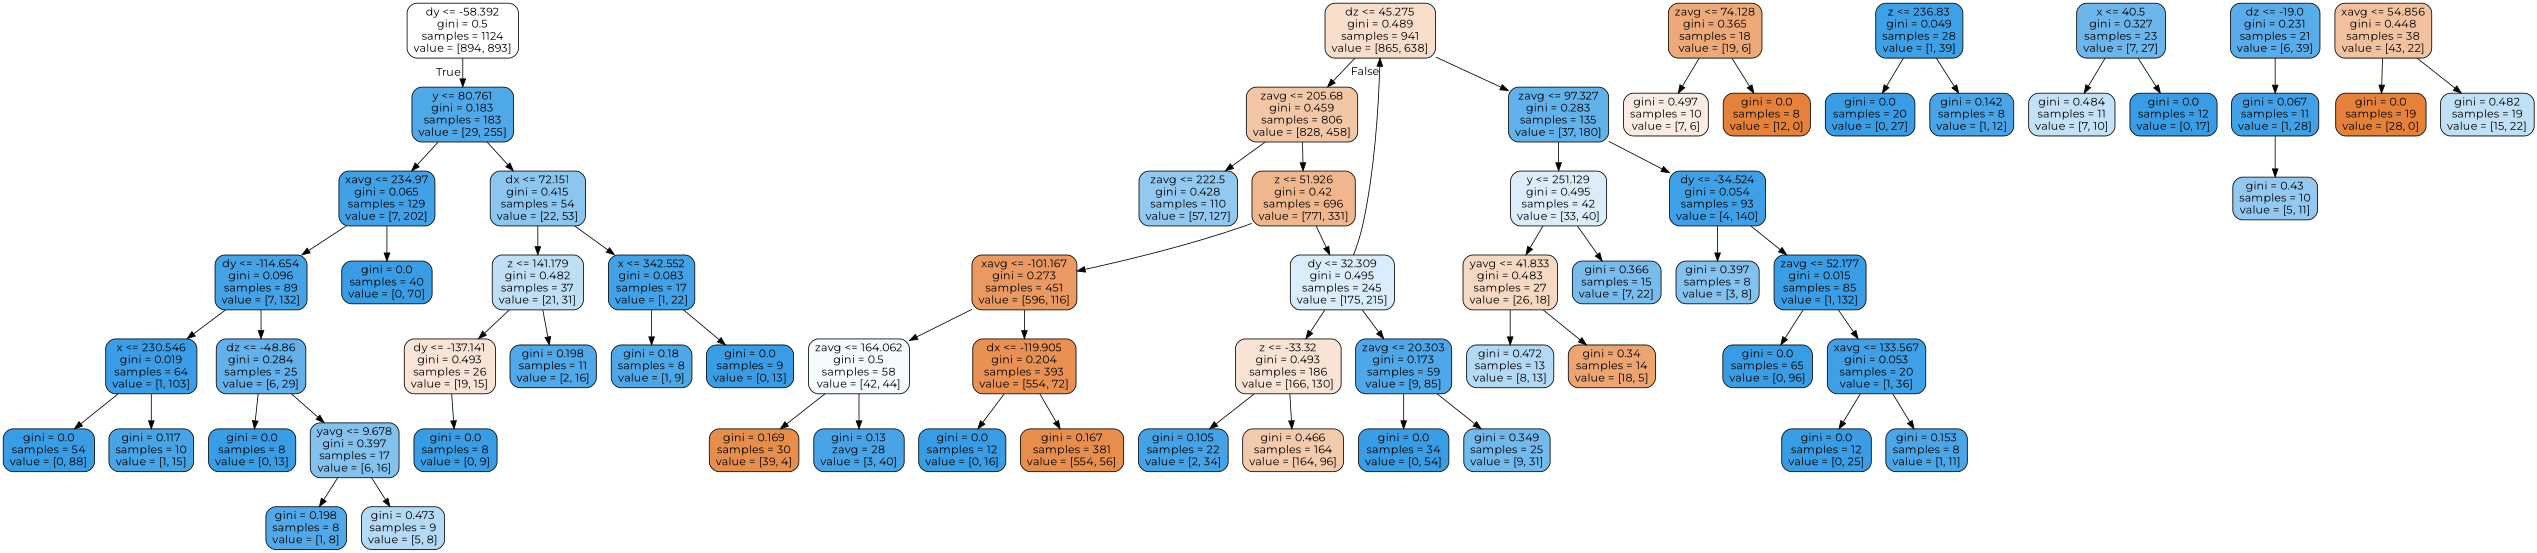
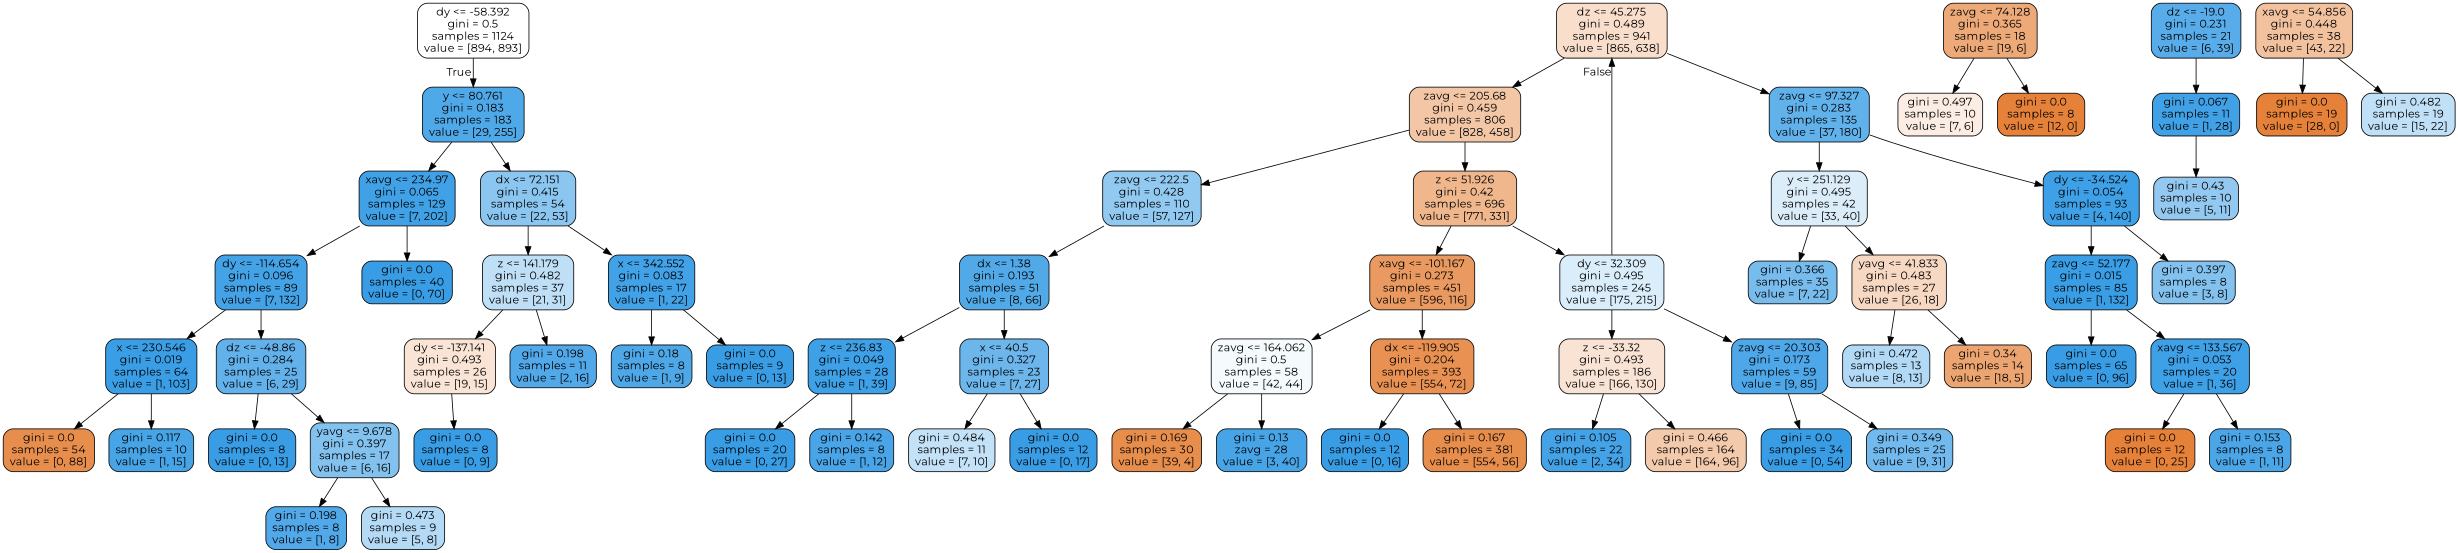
none -> (1004, 282)
(1617, 282) -> (1793, 282)
(49, 450) -> (49, 450)
(1827, 450) -> (2150, 450)
